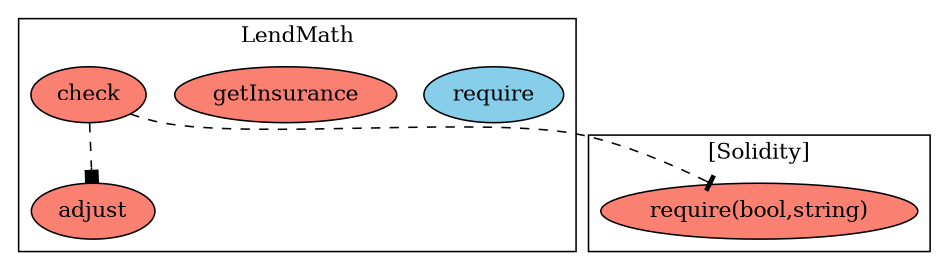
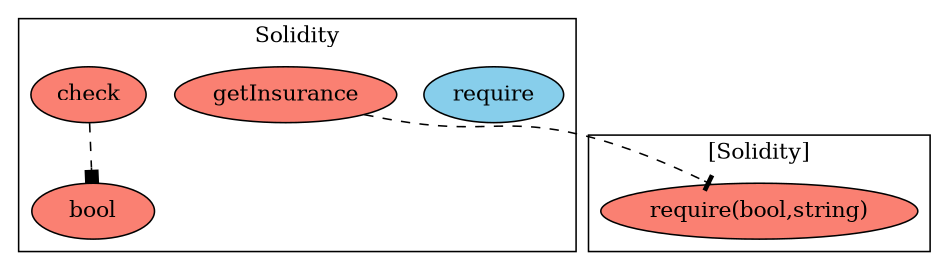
(297, 36) -> (297, 36)
(422, 127) -> (538, 128)
(93, 211) -> (93, 211)
